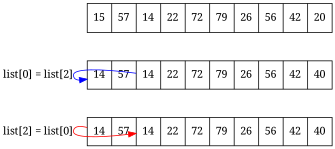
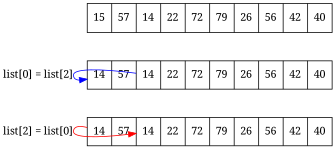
(320, 18) -> (320, 18)
